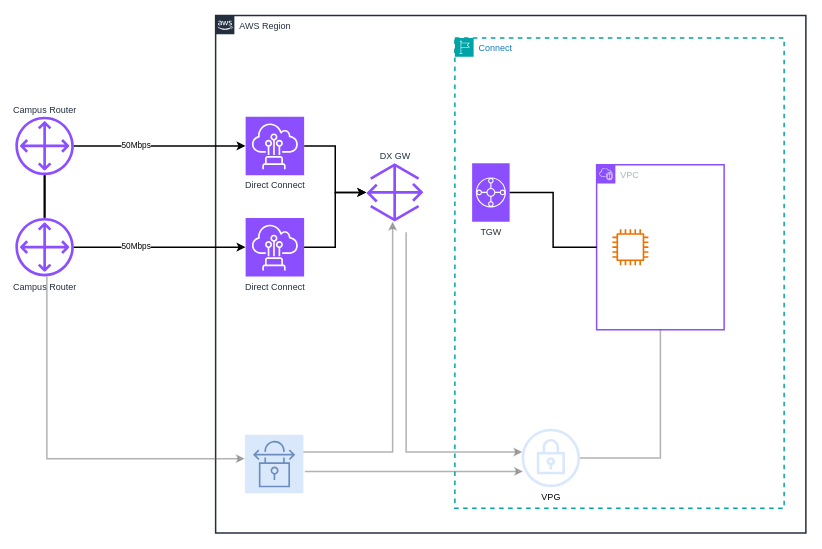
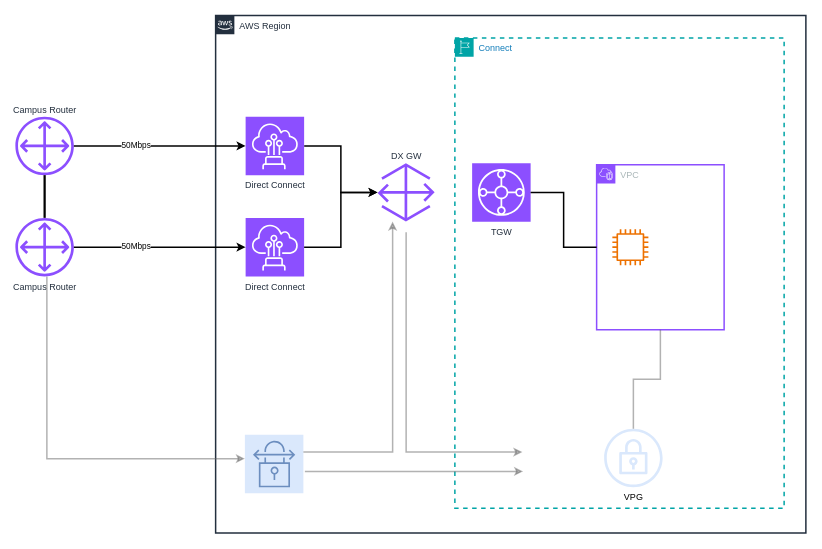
(395, 192) -> (406, 192)
(491, 192) -> (501, 192)
(551, 458) -> (633, 458)
